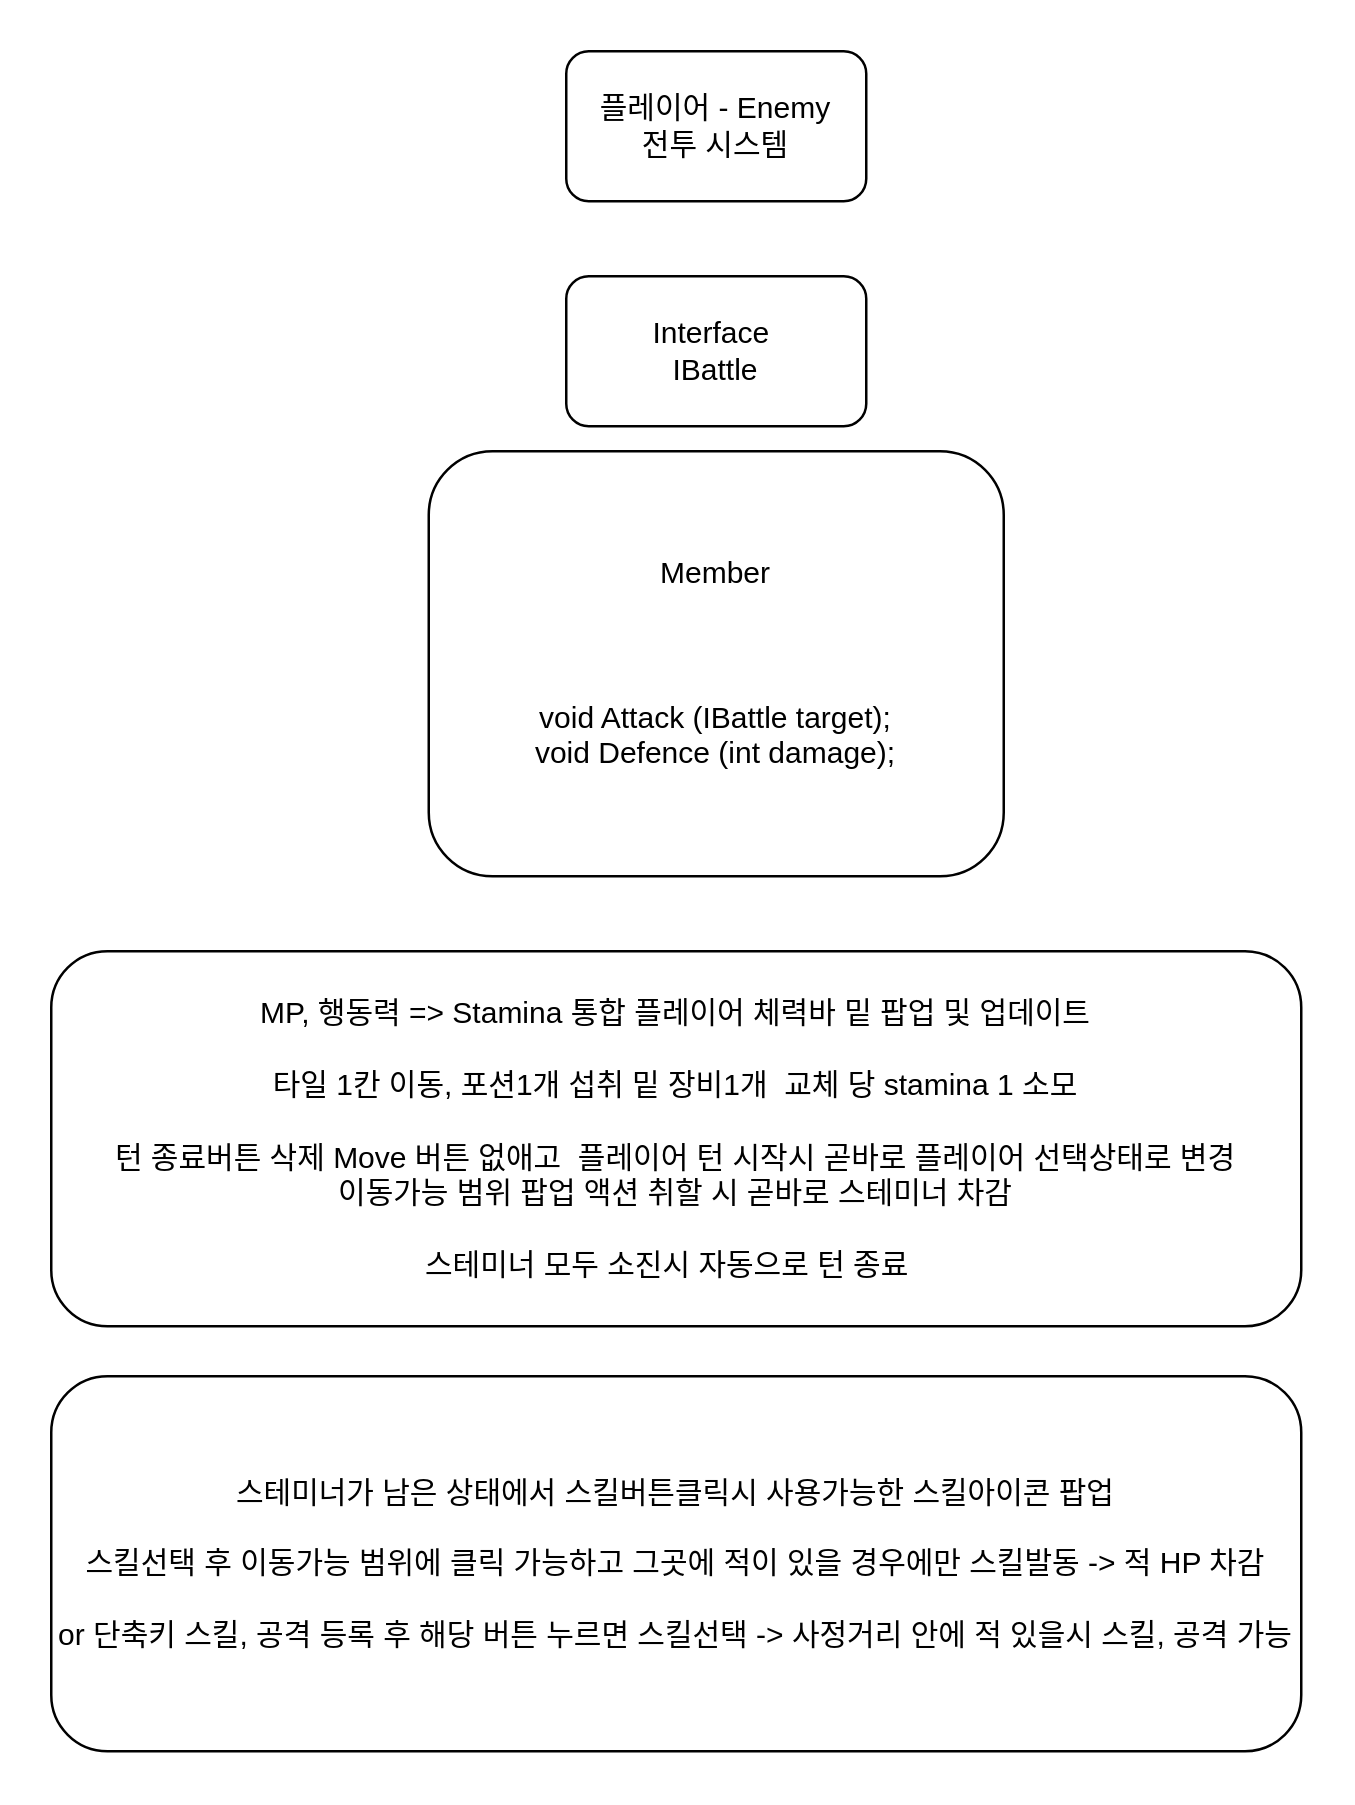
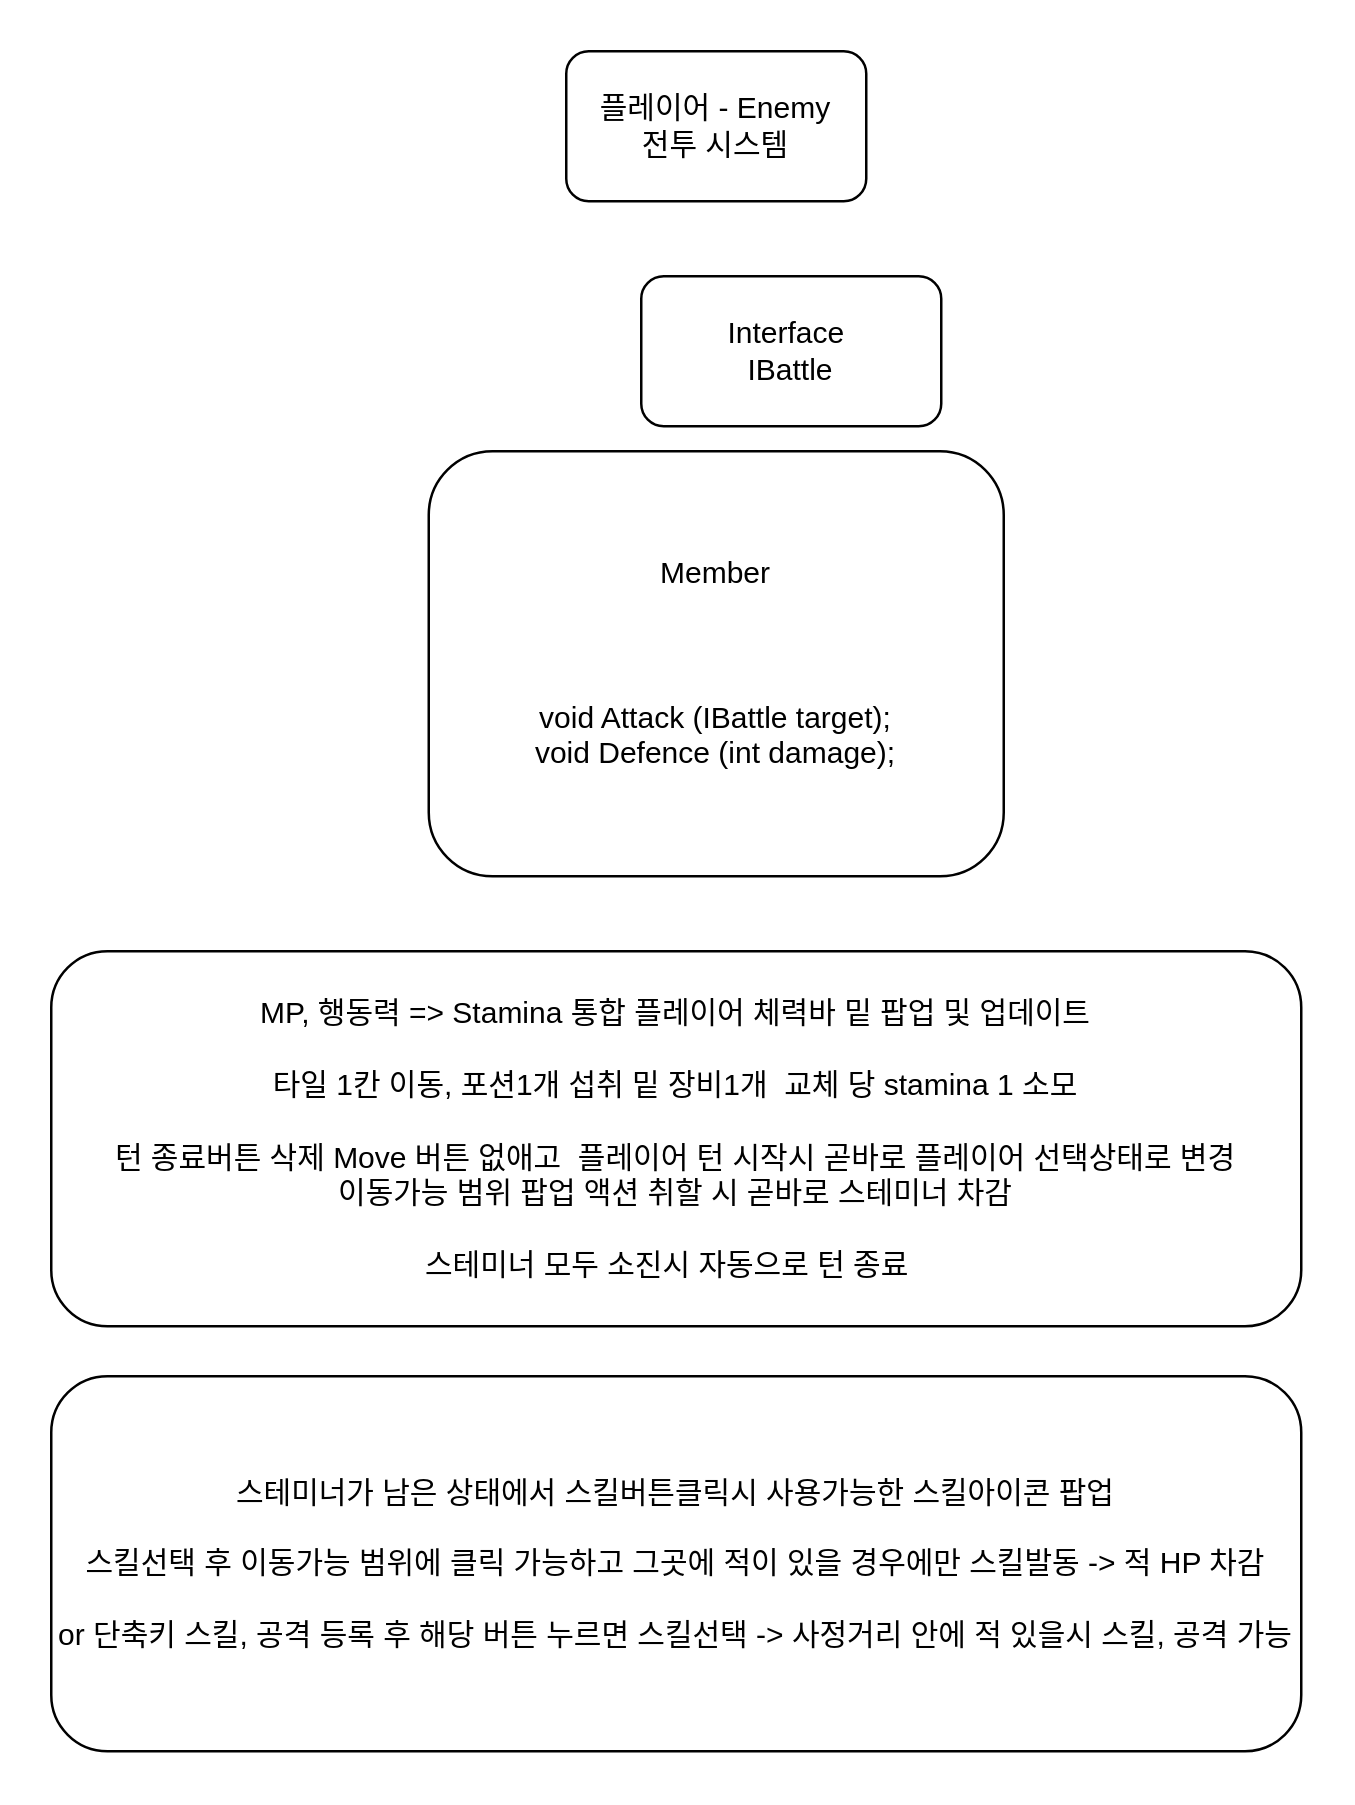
(716, 351) -> (791, 351)
